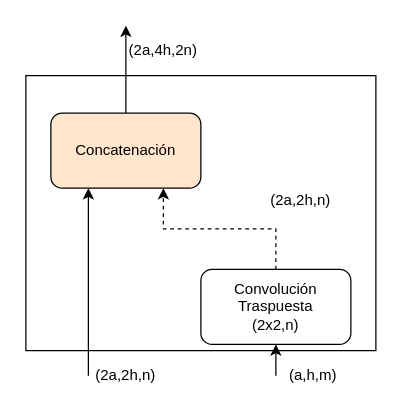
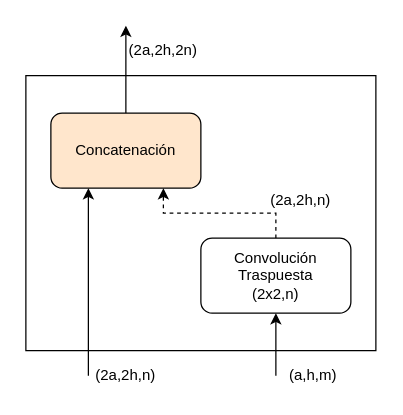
(163, 51) -> (163, 51)
(276, 307) -> (276, 276)
